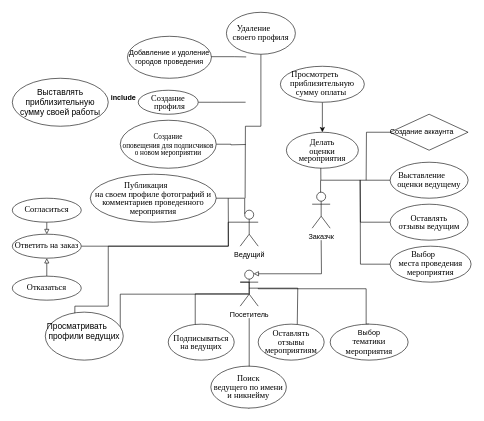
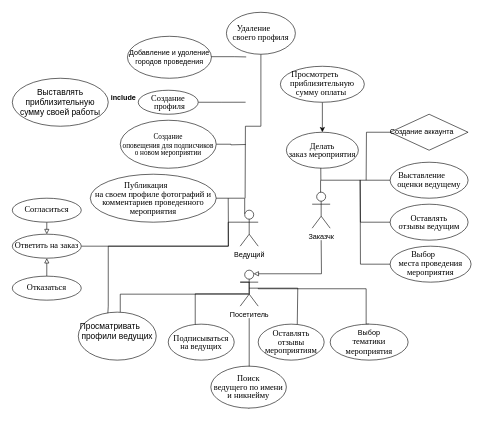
(323, 150) -> (323, 150)
(84, 336) -> (117, 336)
